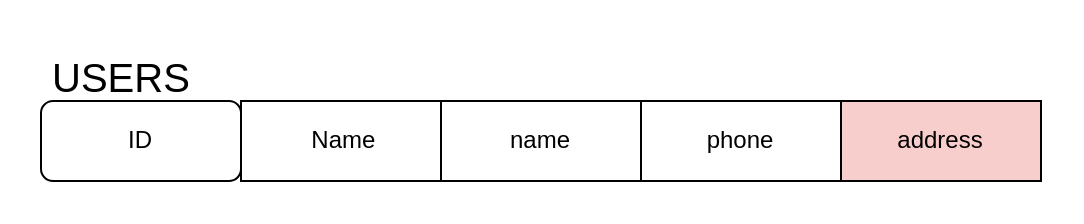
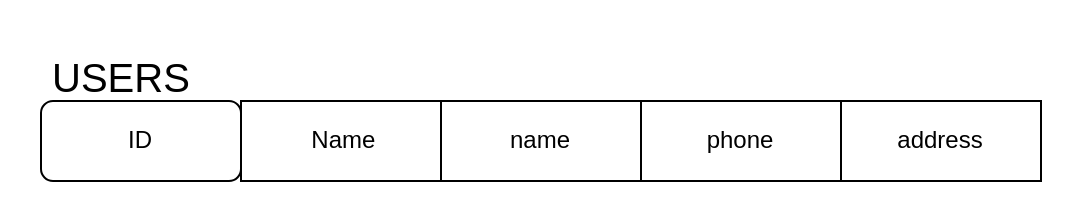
(941, 141) -> (941, 141)
